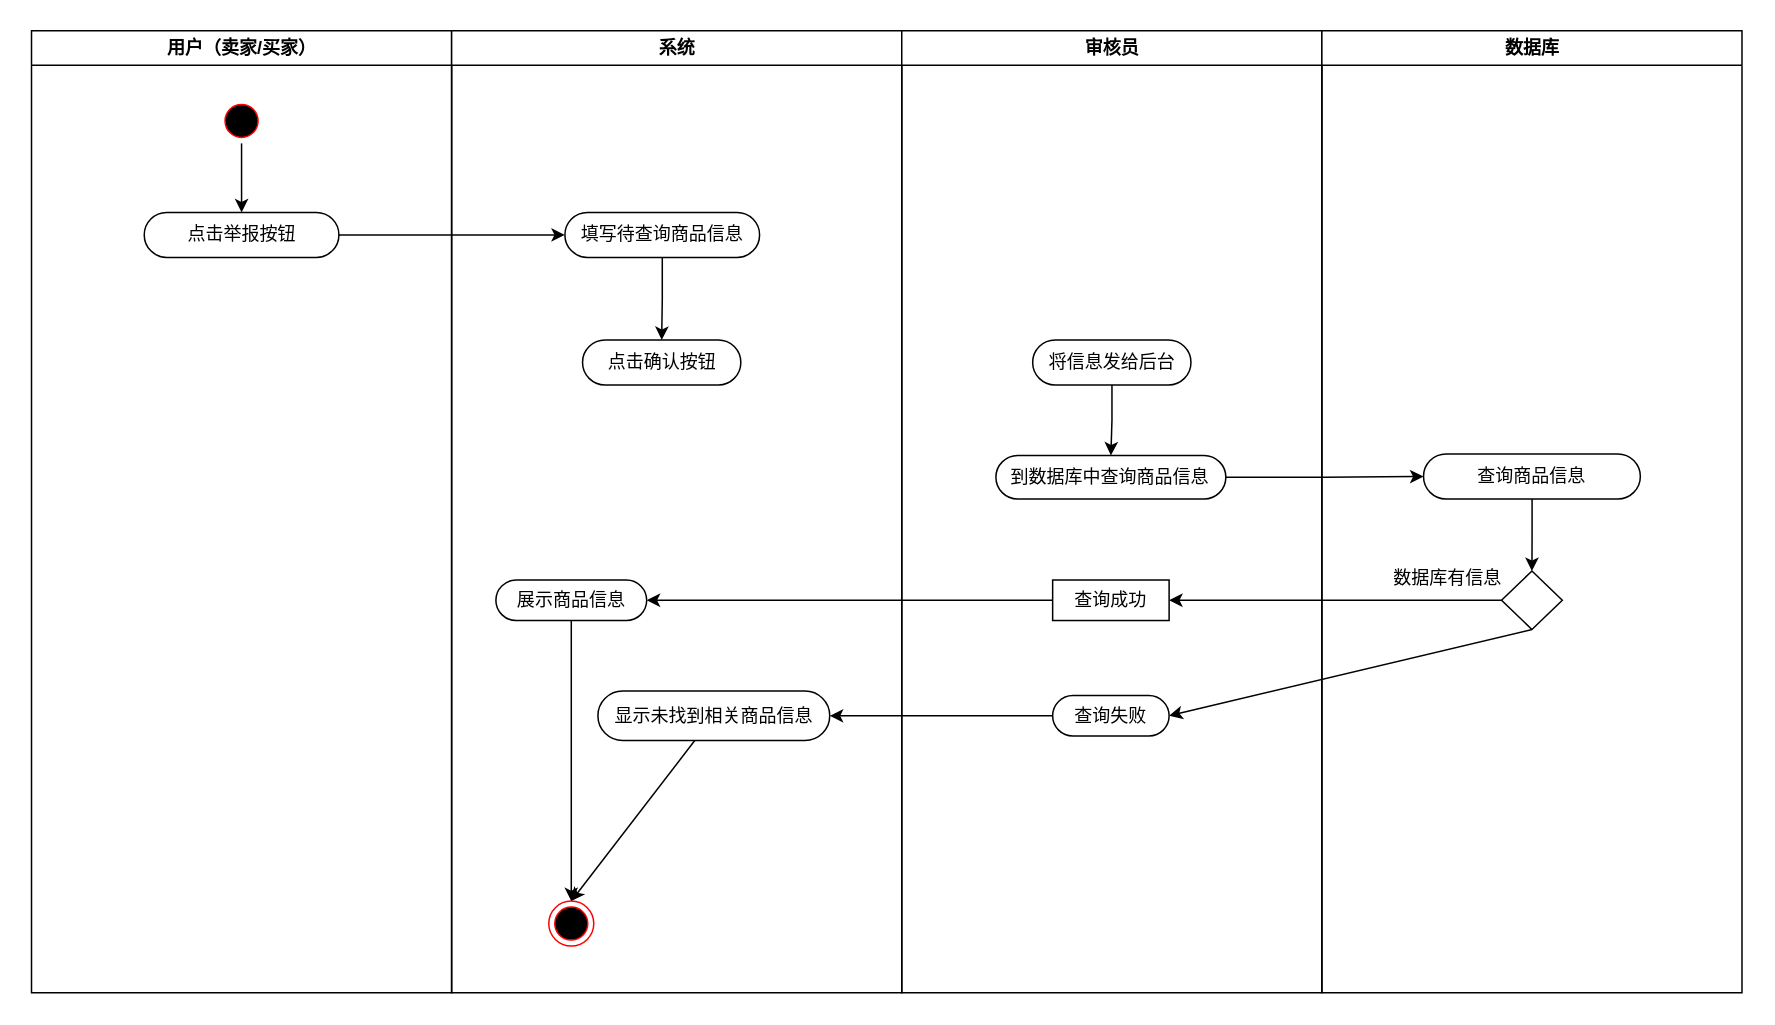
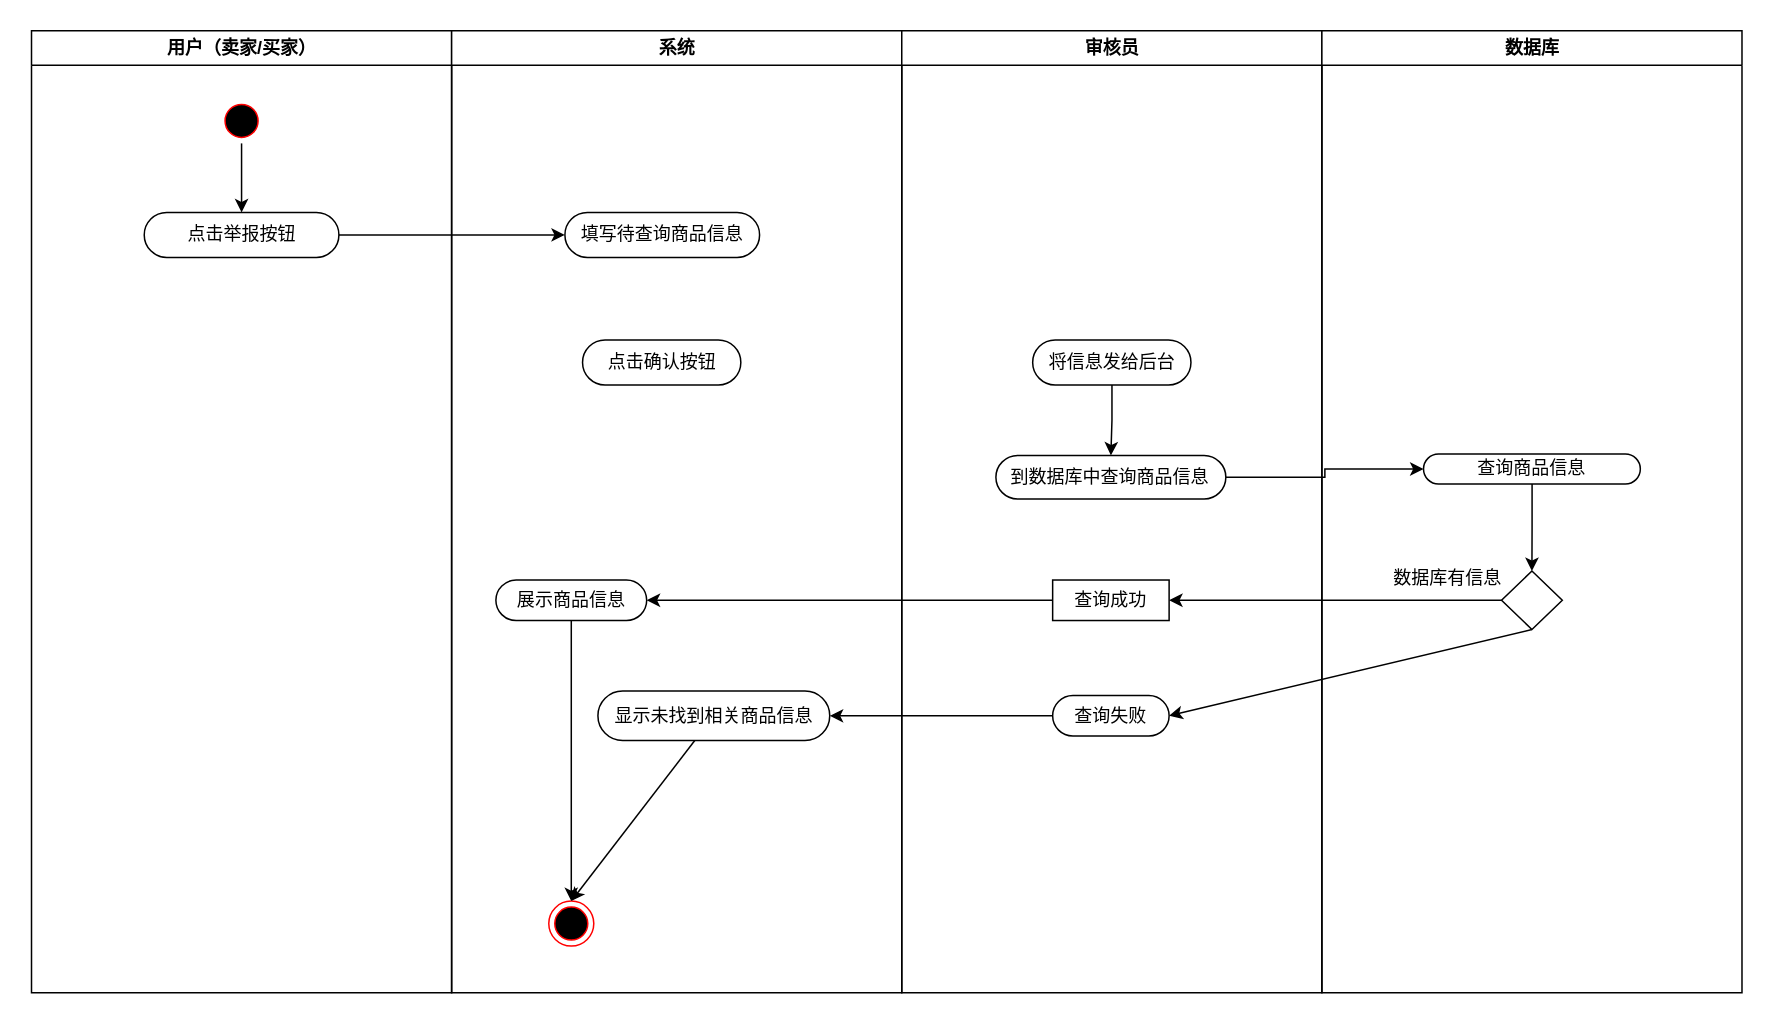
(662, 293) -> none
(1532, 476) -> (1532, 469)
